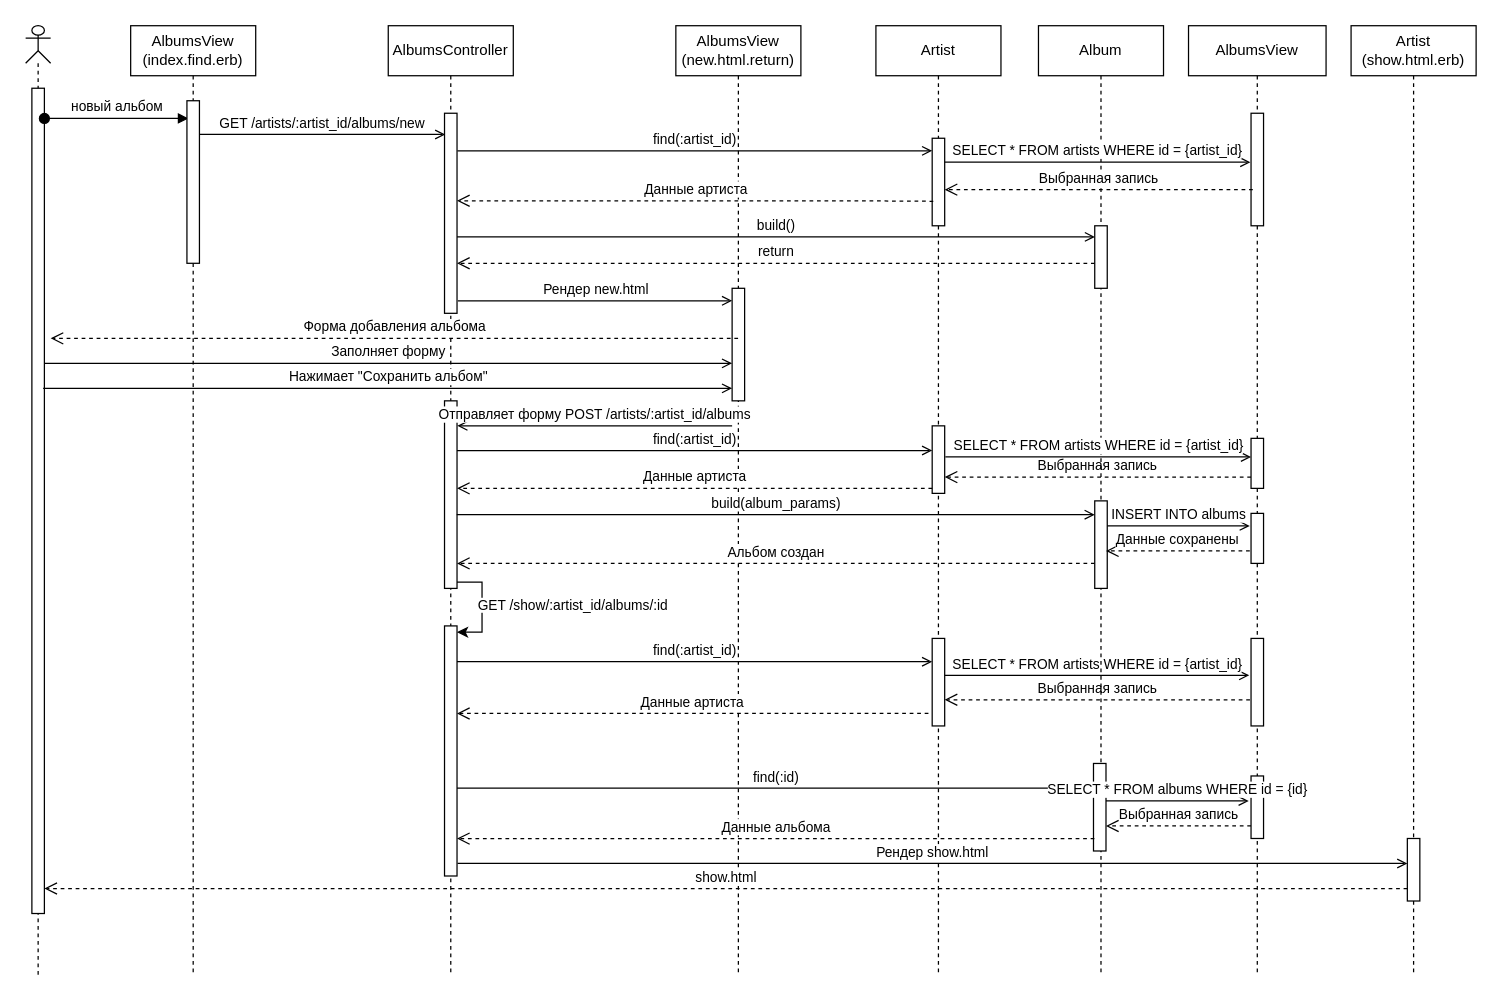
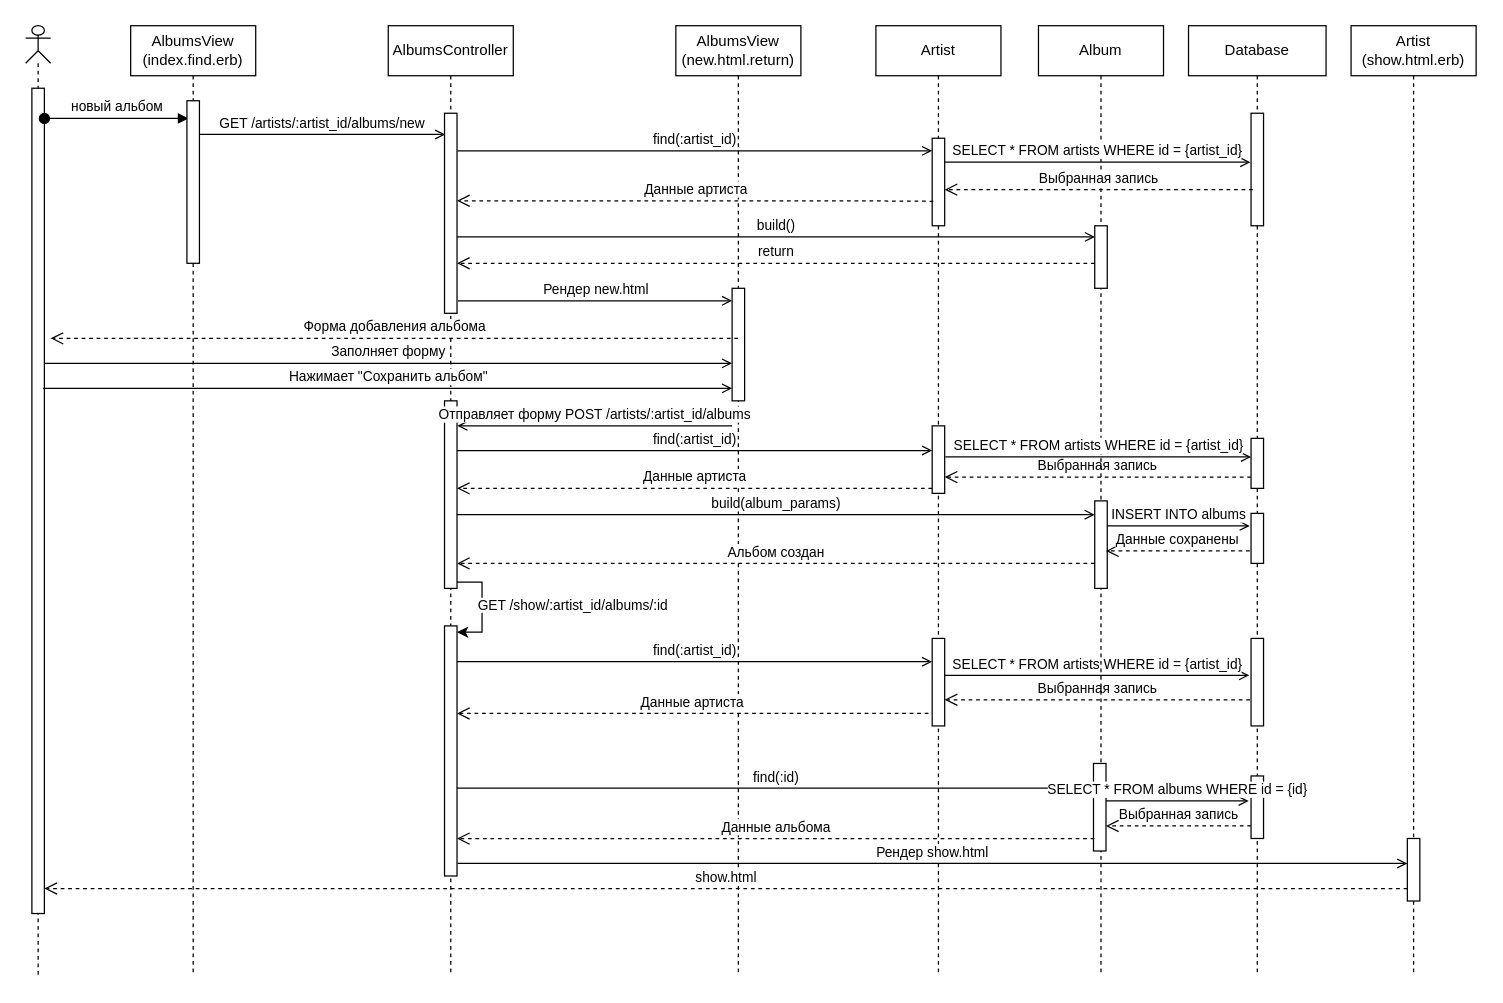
(1257, 51) -> (1257, 51)
